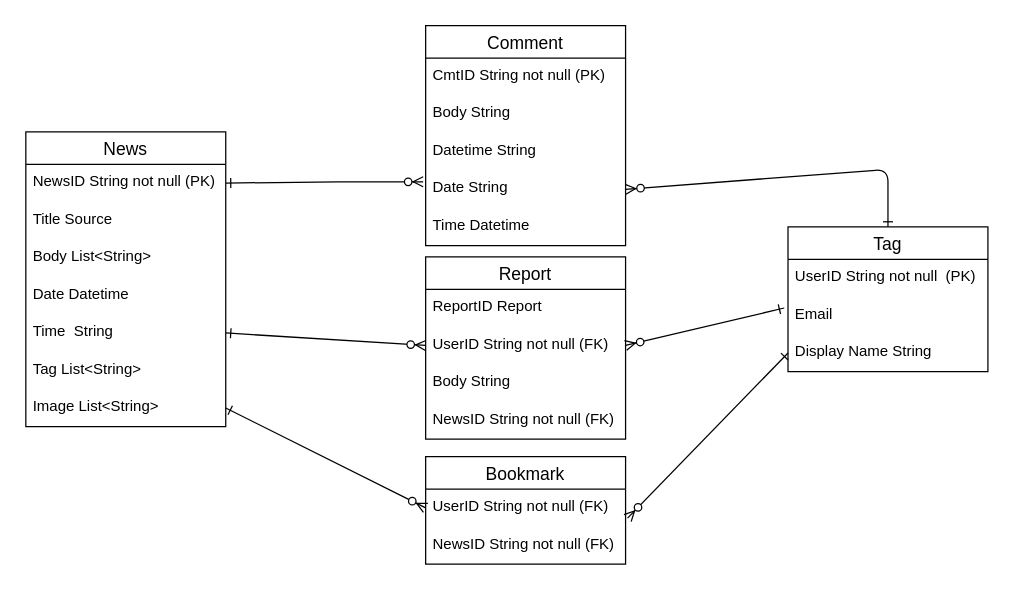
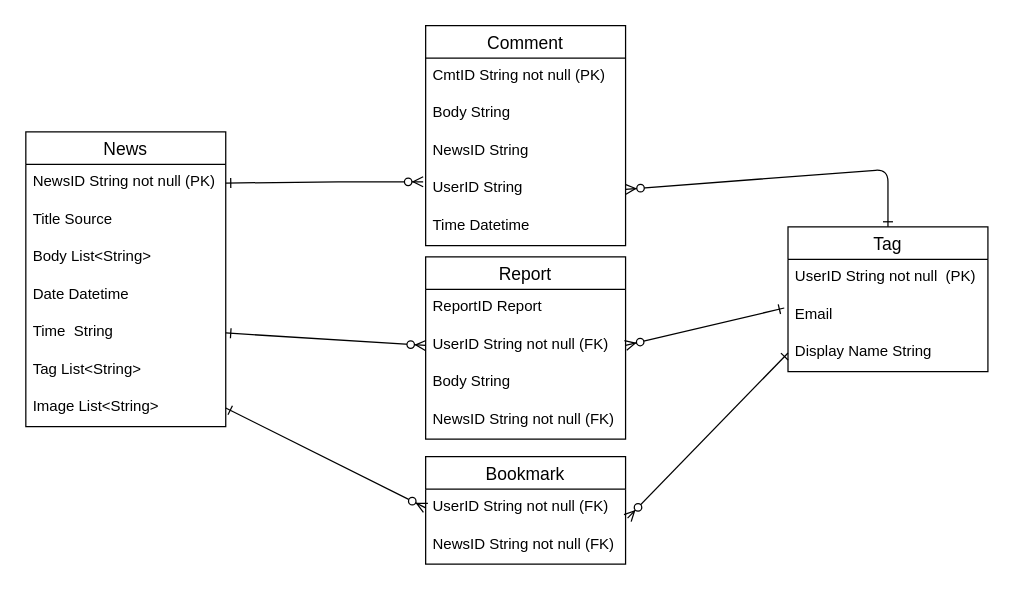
(490, 150) -> (483, 150)
(475, 188) -> (483, 188)
